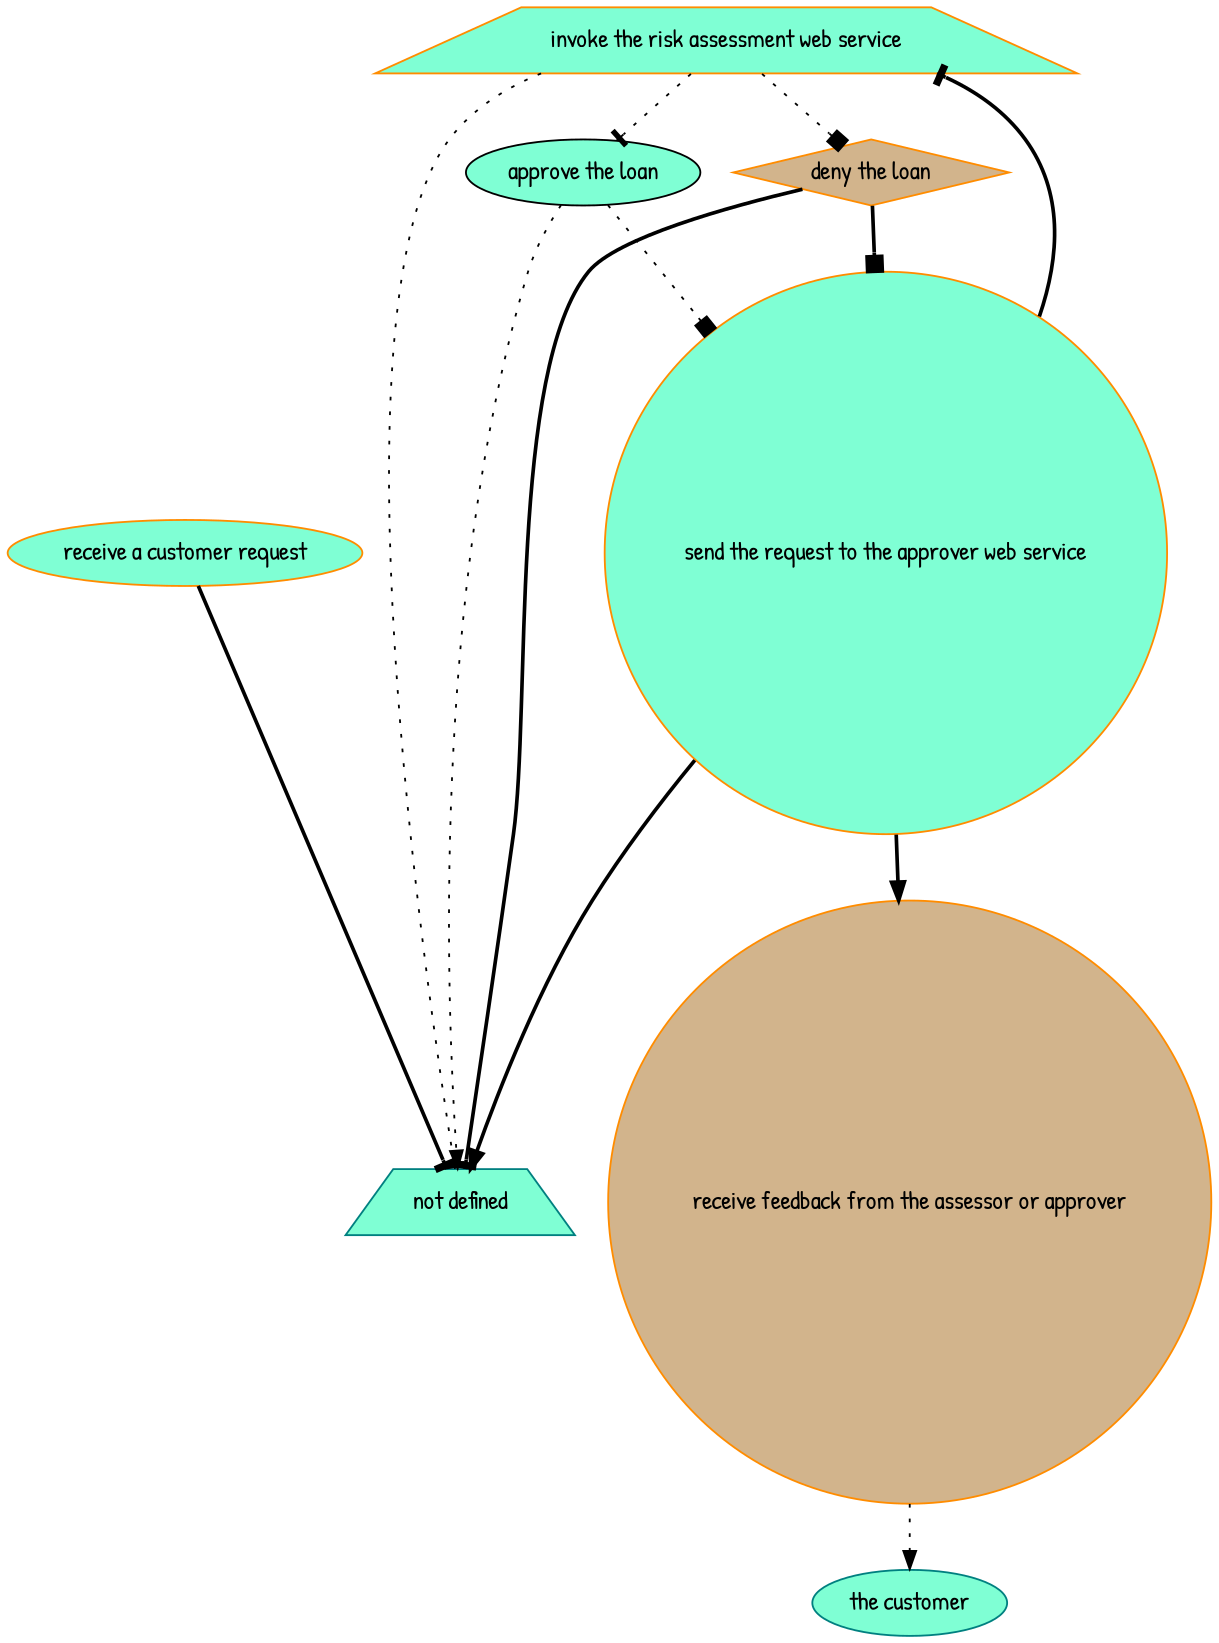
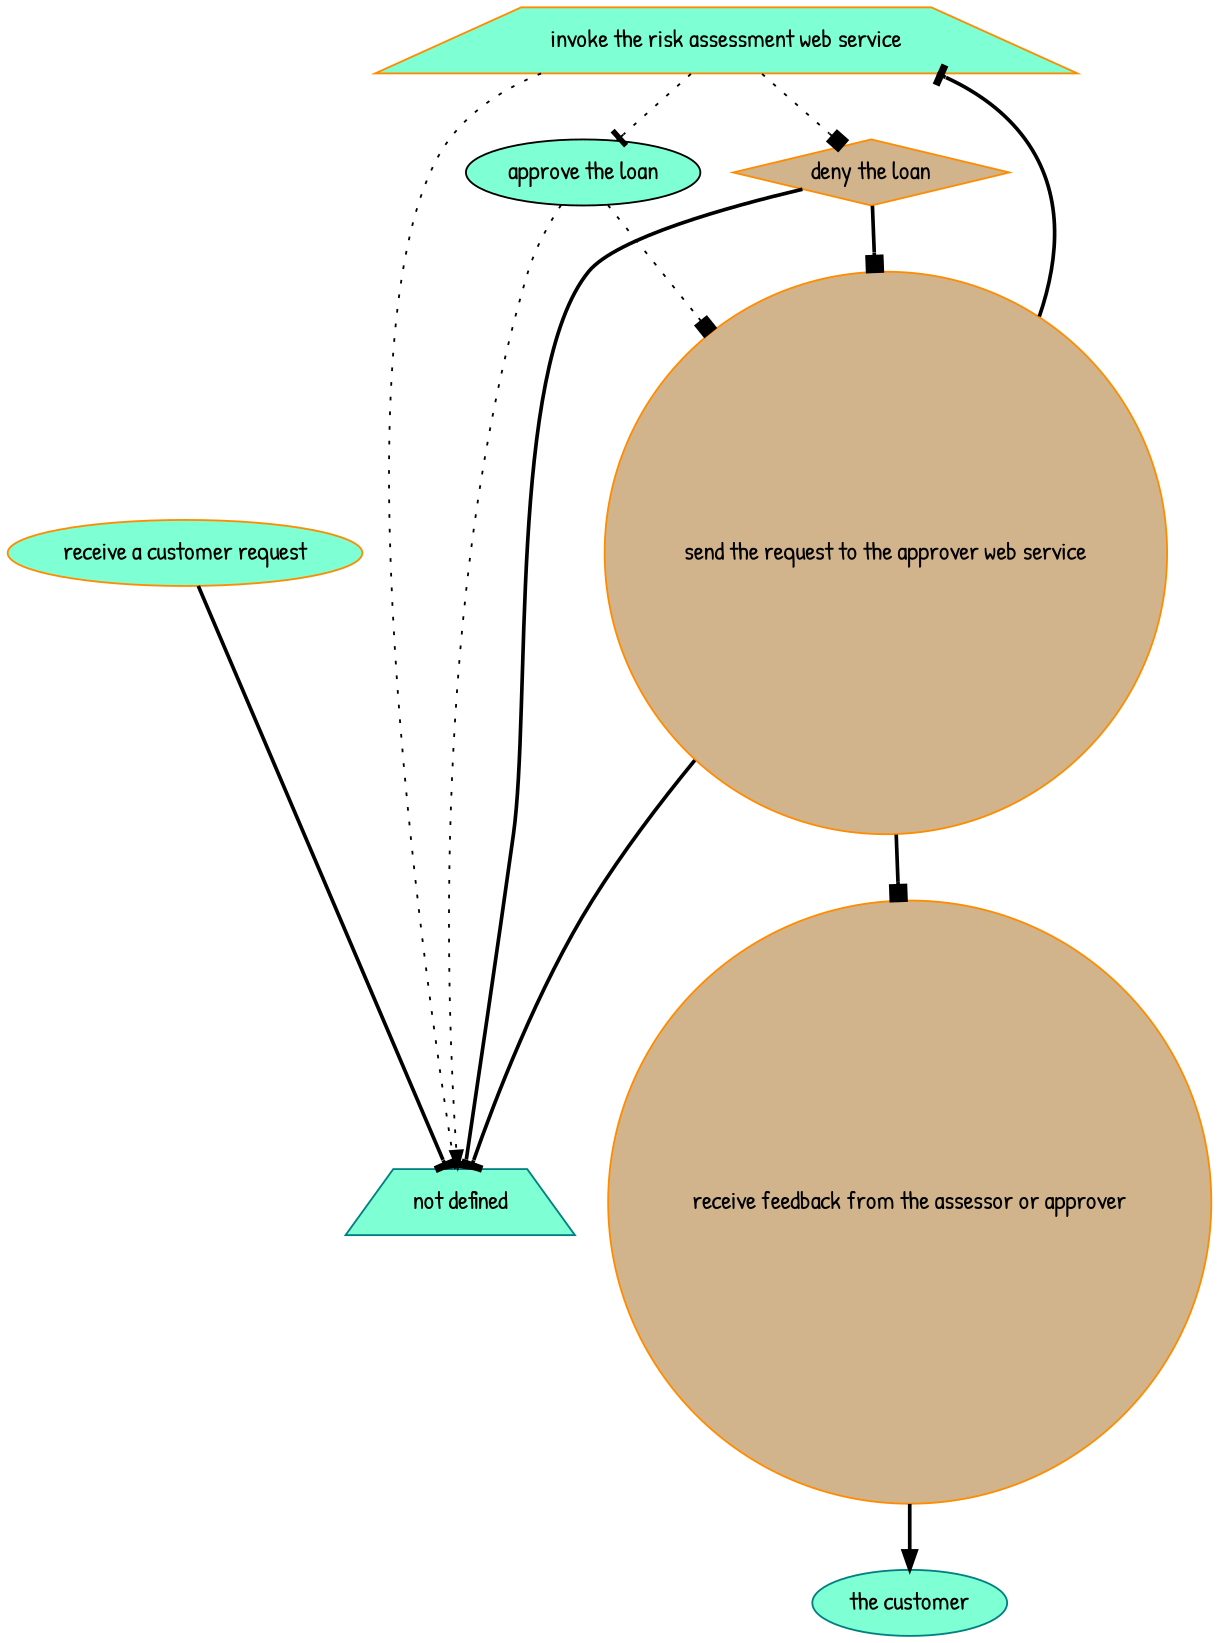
(886, 553) -> (886, 553)
(897, 858) -> (897, 858)
(567, 945) -> (564, 949)
(910, 1527) -> (910, 1527)
